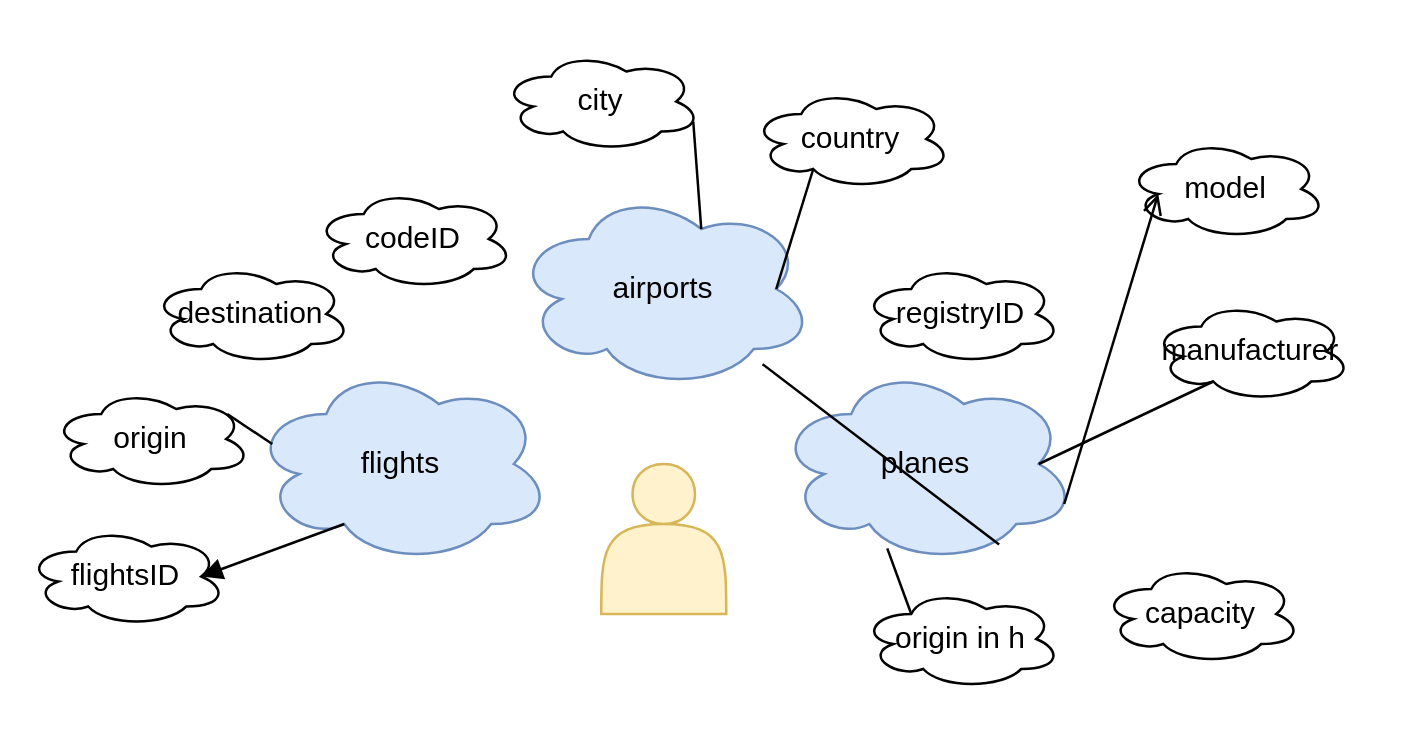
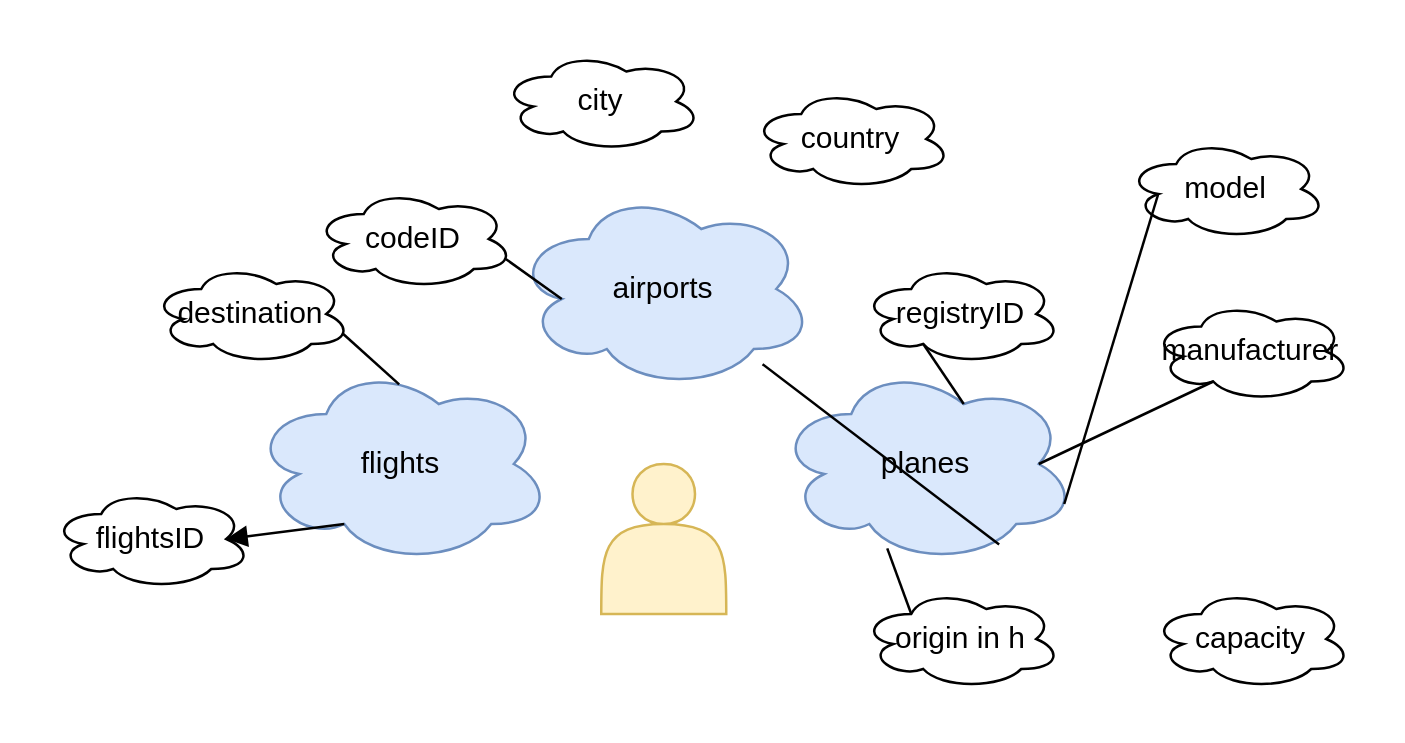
(697, 176) -> none
(1155, 203) -> (1156, 200)
(795, 229) -> none
none -> (534, 279)
none -> (372, 359)
none -> (944, 374)
(250, 429) -> none
(151, 439) -> none
(126, 576) -> (151, 539)
(1201, 614) -> (1251, 639)
